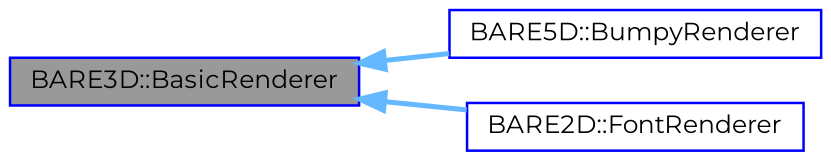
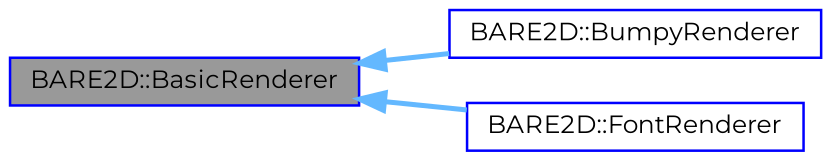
(635, 34) -> (635, 34)
(185, 82) -> (185, 82)
